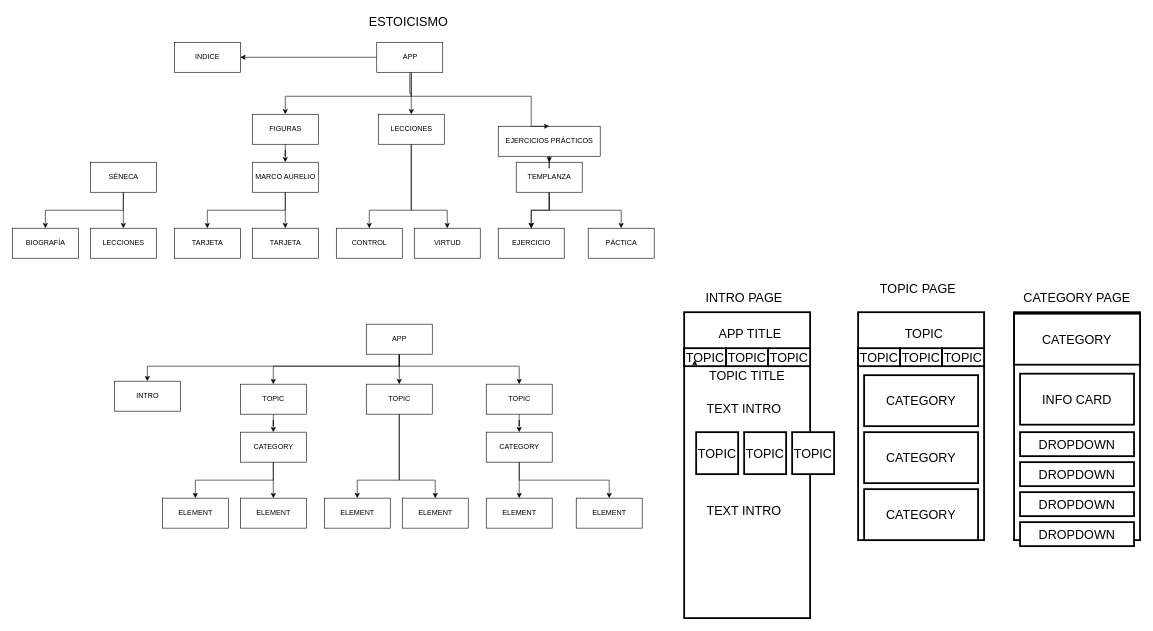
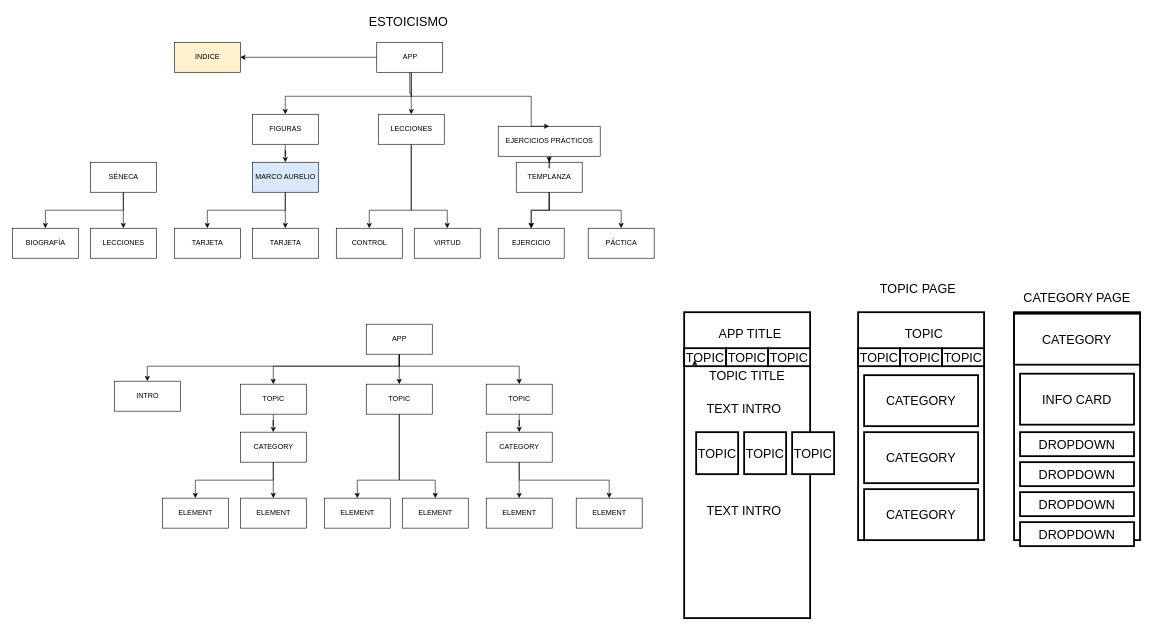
(207, 57) -> (207, 57)
(285, 177) -> (285, 177)
(744, 297) -> none
